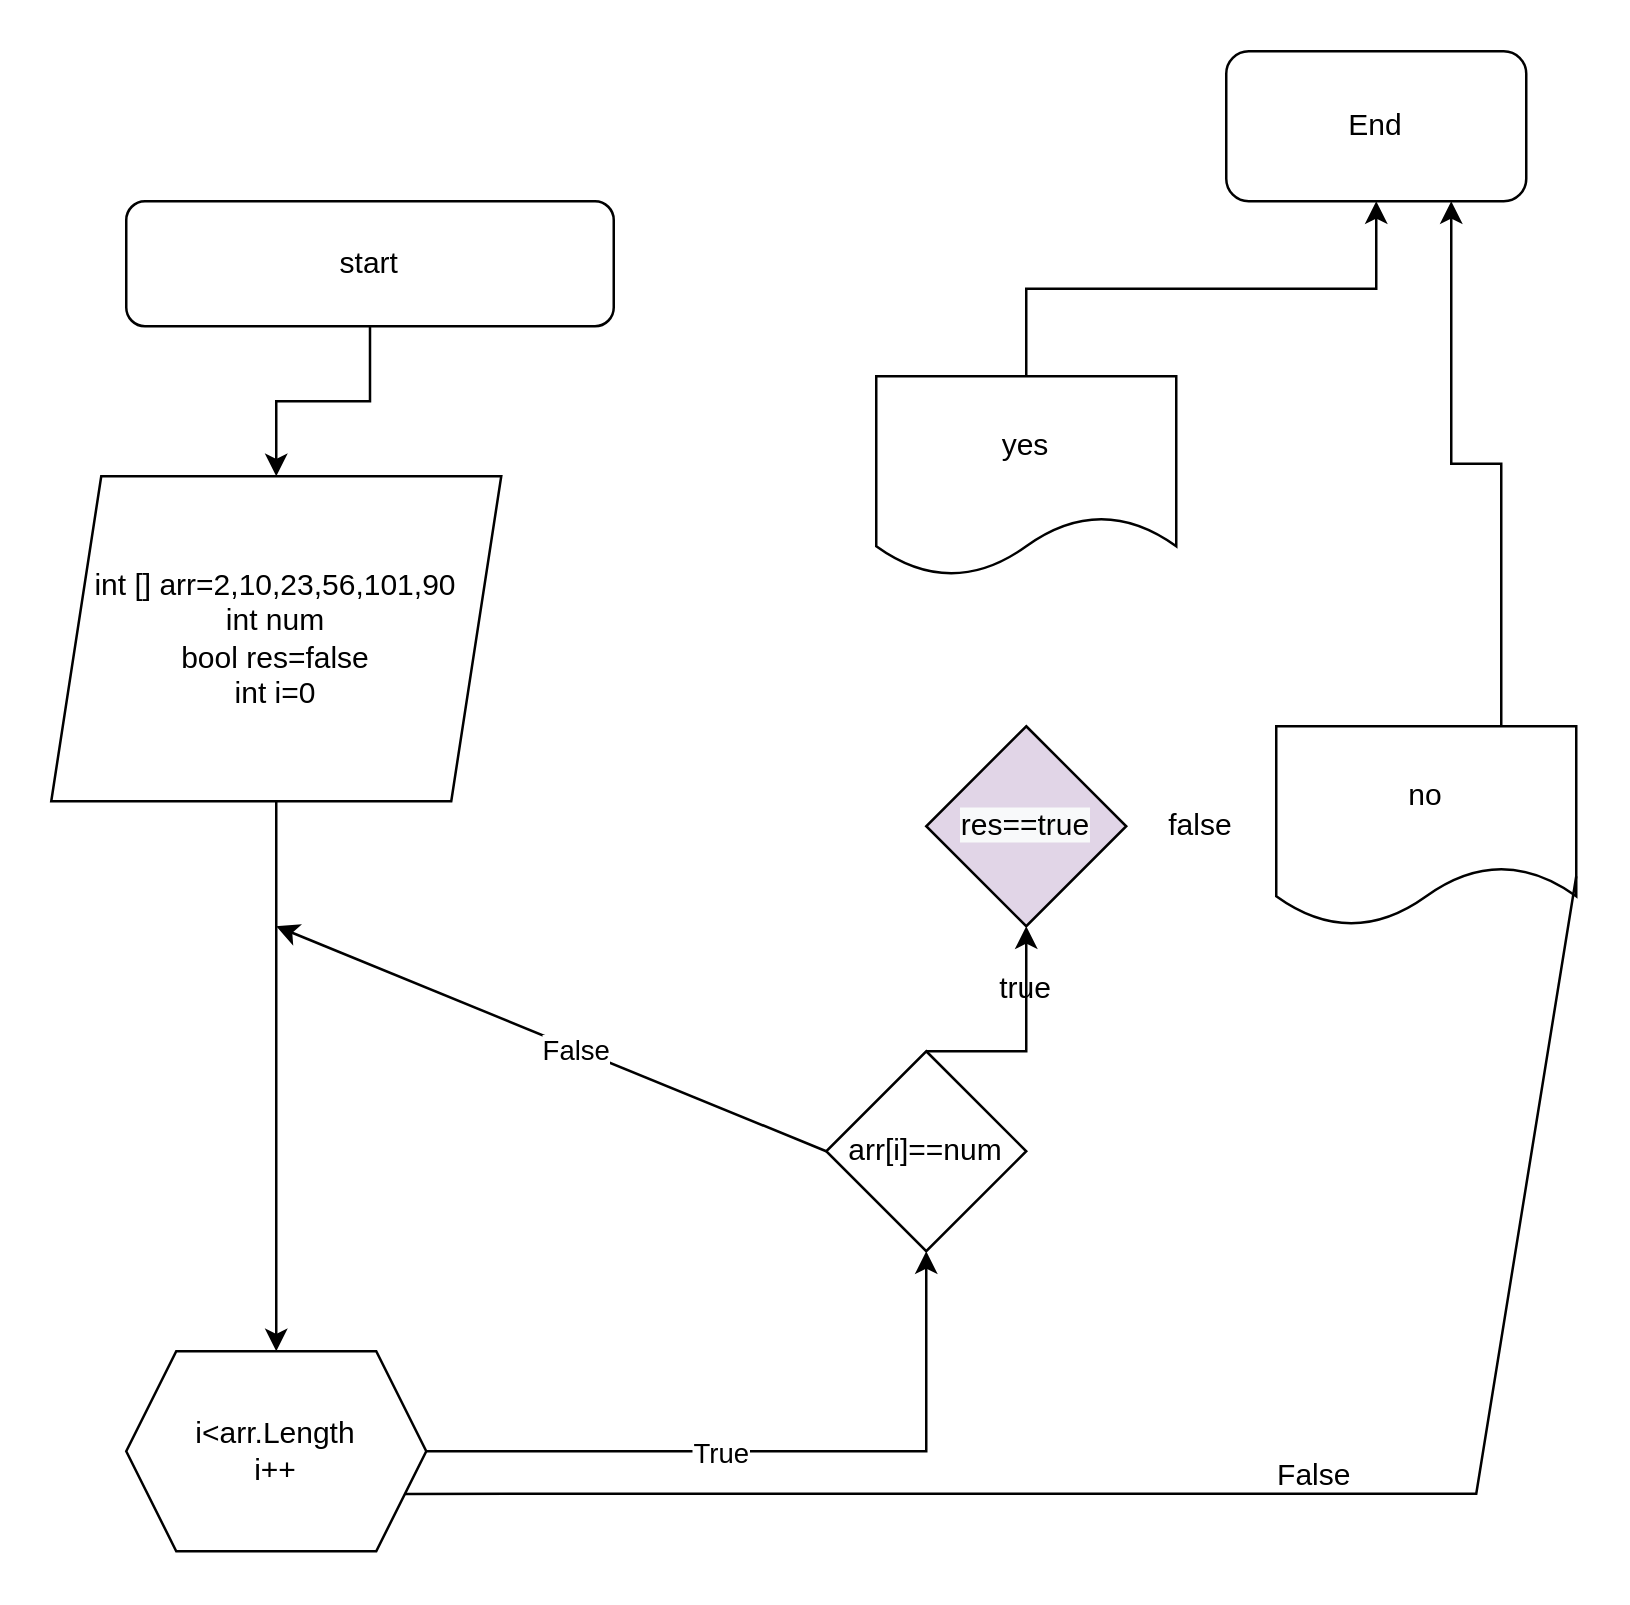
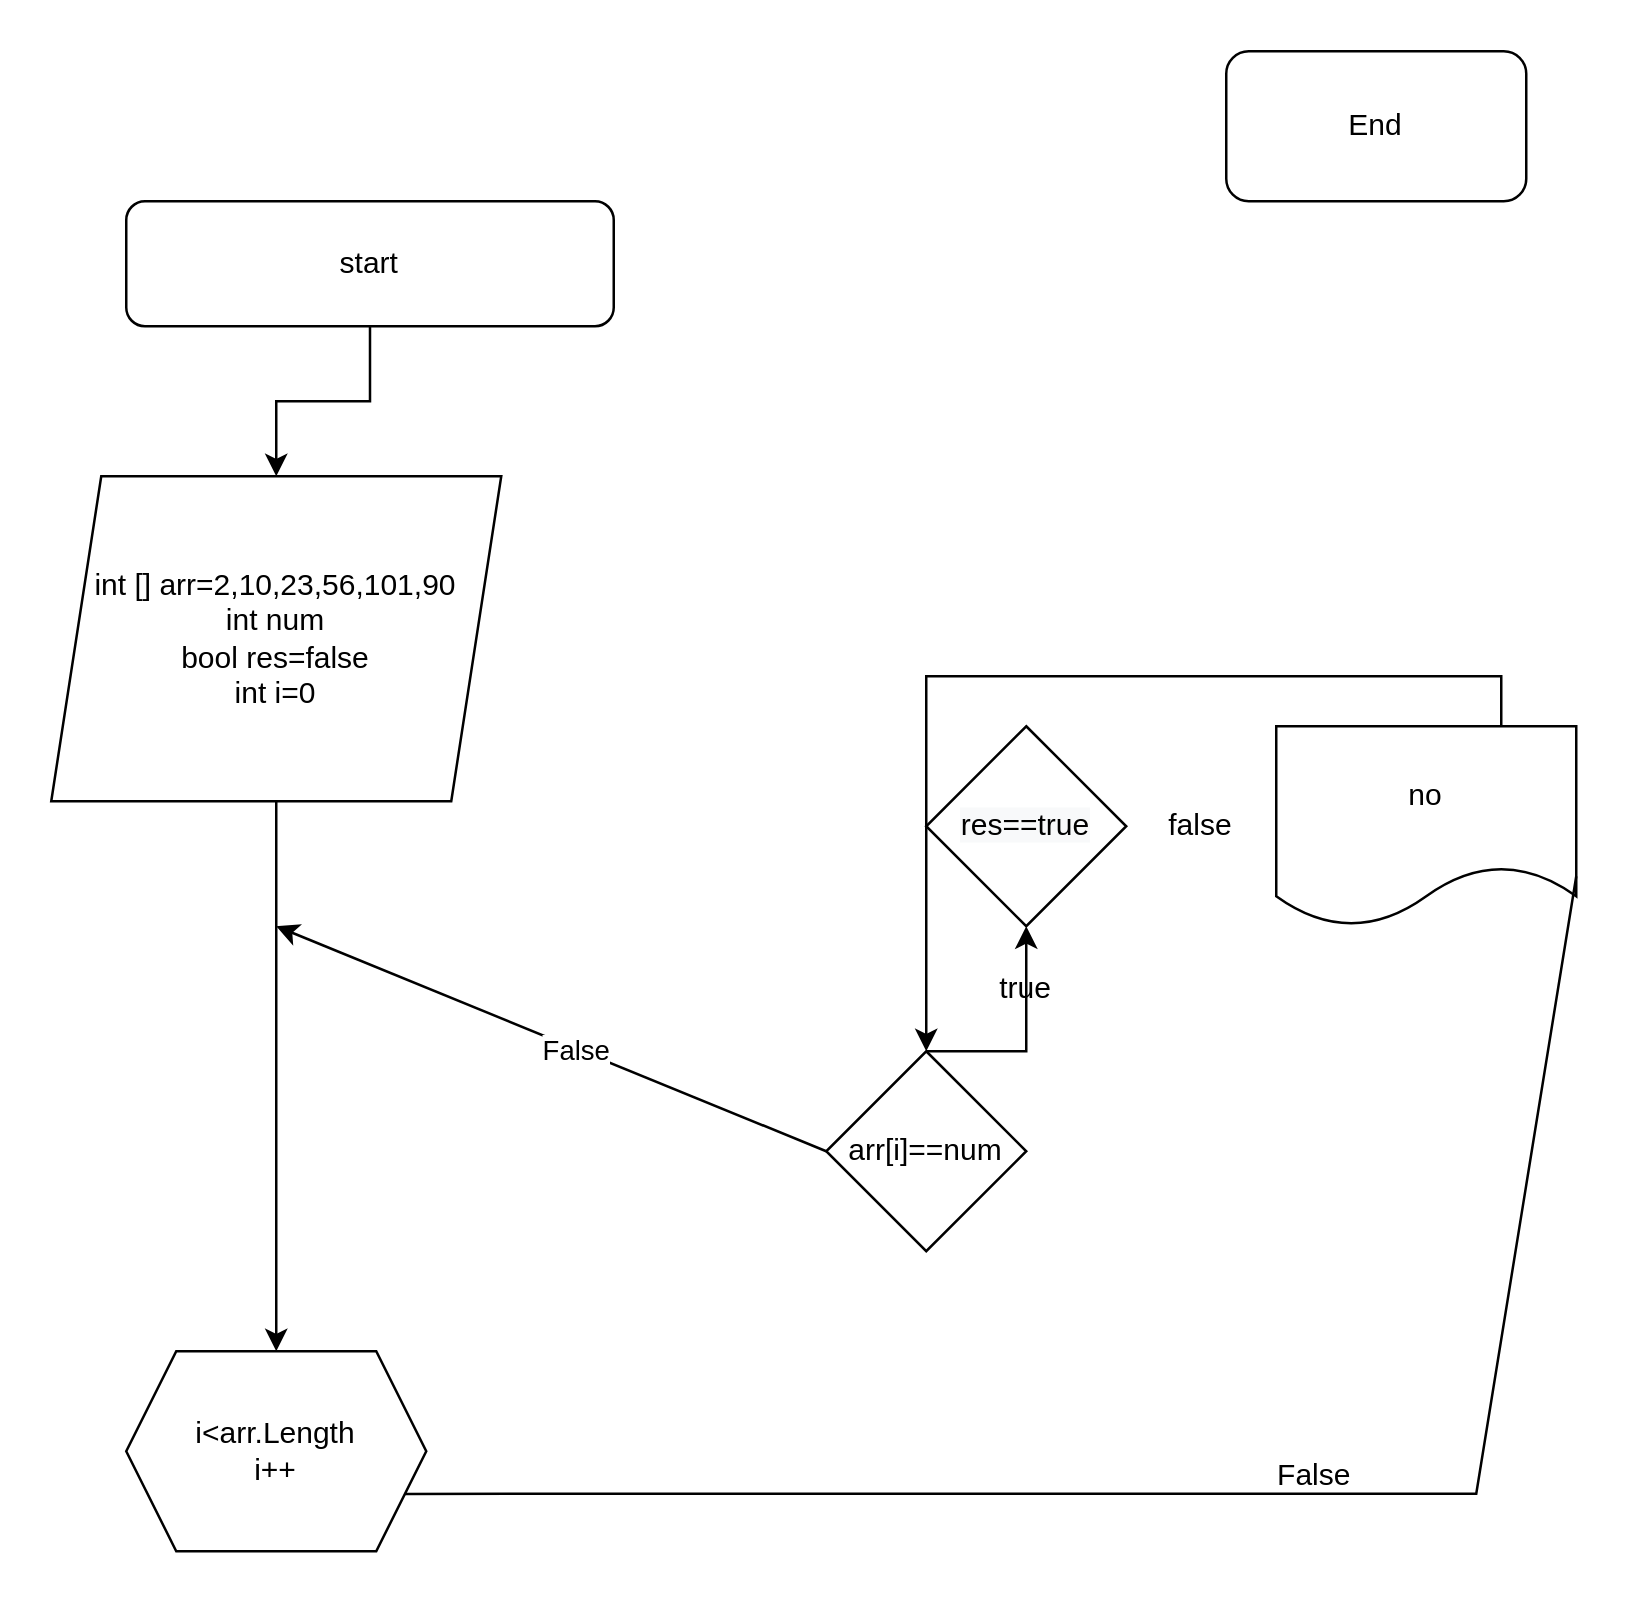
(1193, 289) -> none
(1461, 464) -> (1036, 676)
(1026, 476) -> none
(1026, 826) -> (1026, 826)
(768, 1451) -> none
